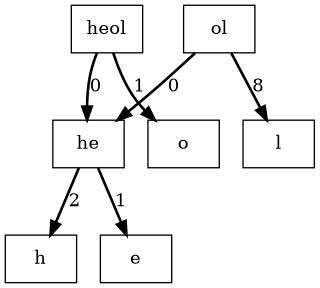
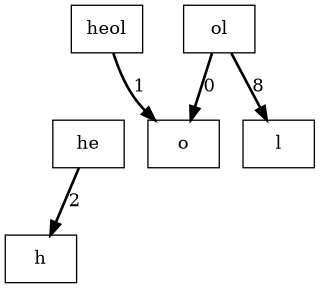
(89, 79) -> none
(162, 83) -> (203, 80)
(136, 259) -> none
